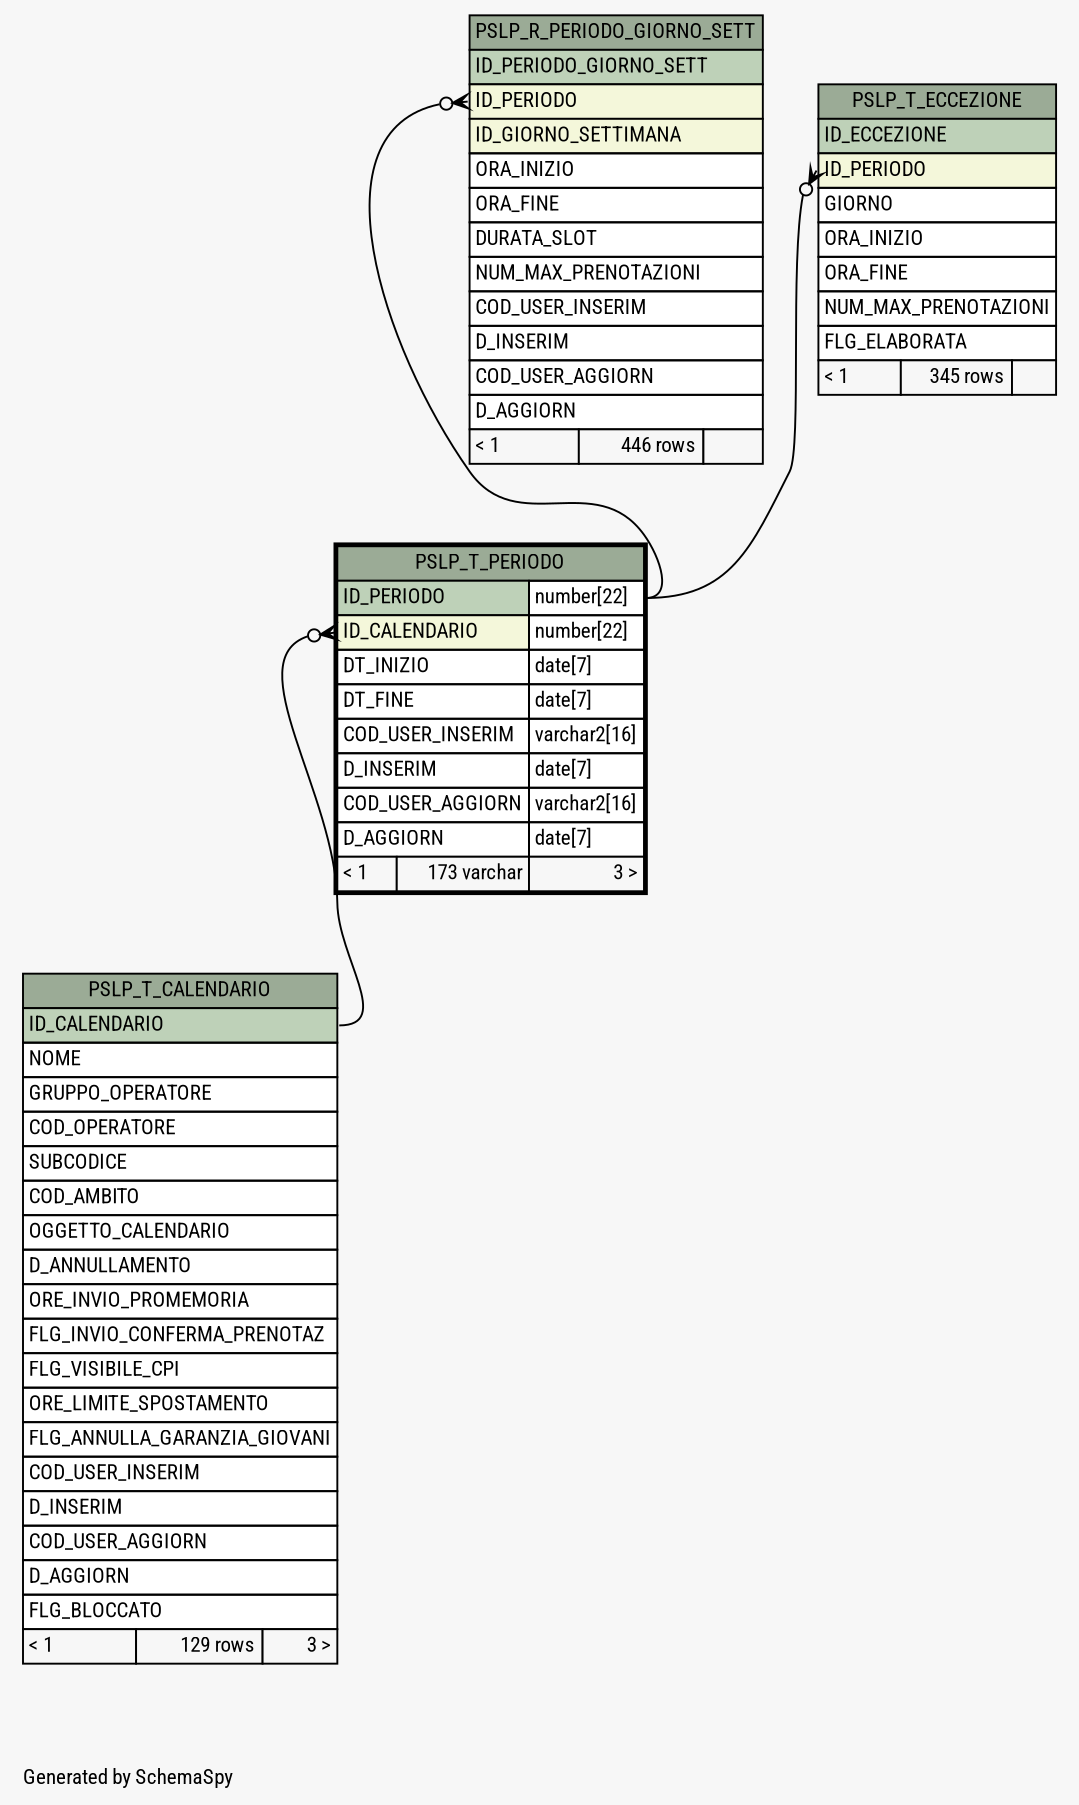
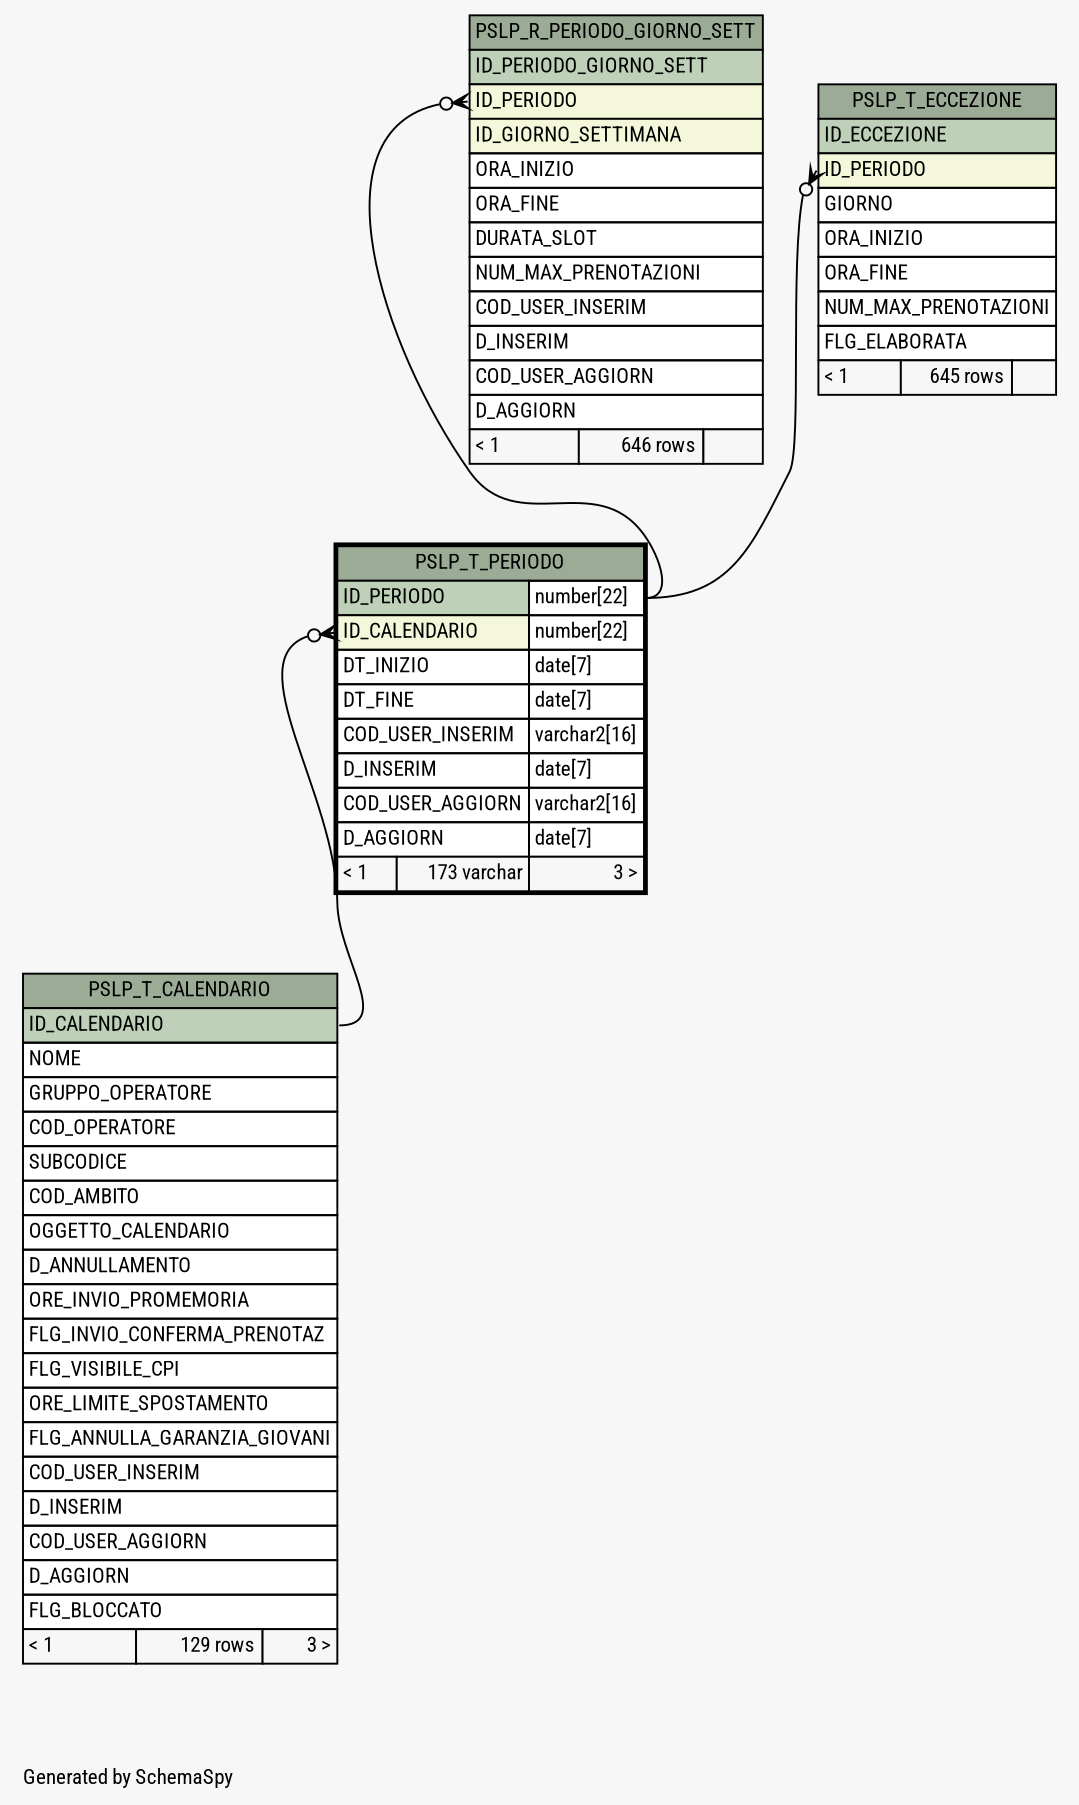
(968, 377) -> (968, 377)
(659, 446) -> (659, 446)
